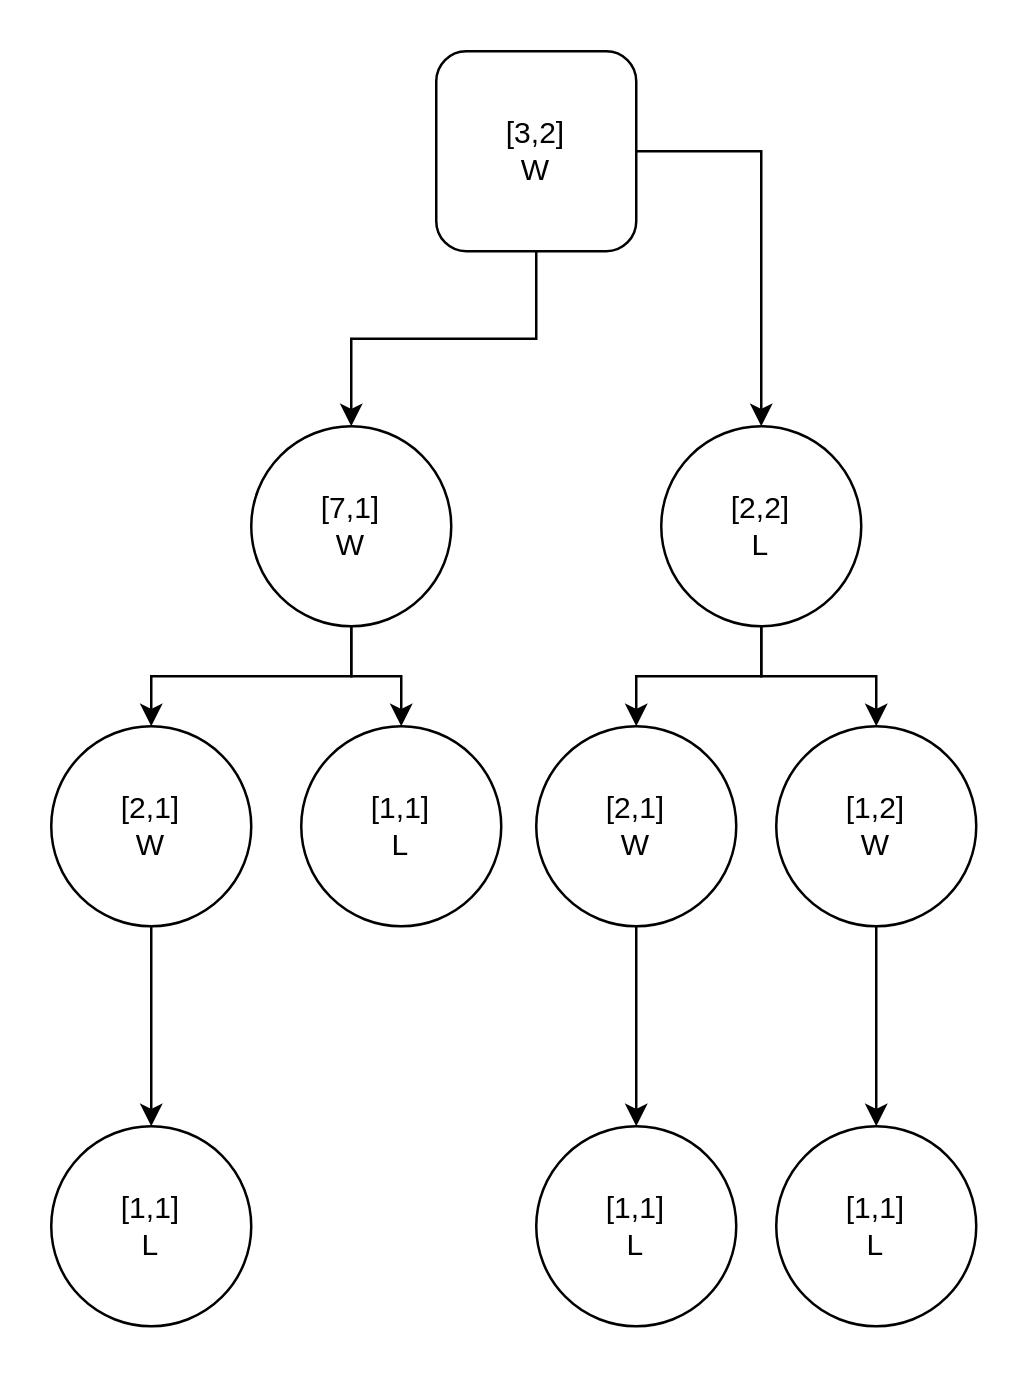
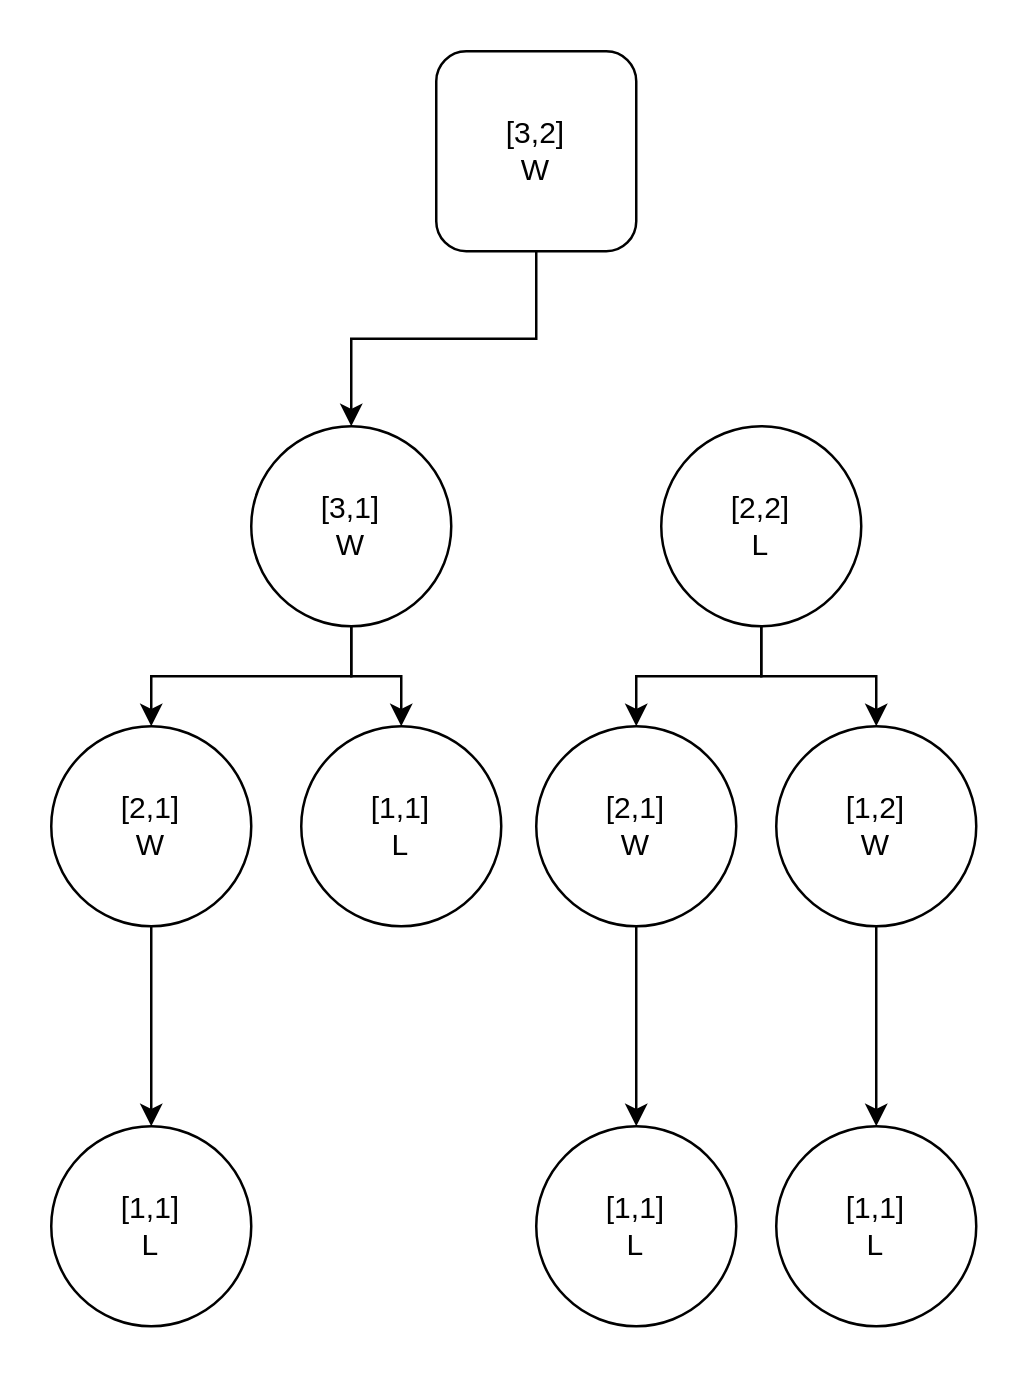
(761, 218) -> none
(351, 526) -> (351, 526)
